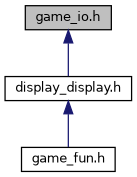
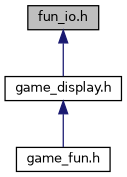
(68, 18) -> (63, 18)
(68, 89) -> (63, 89)
